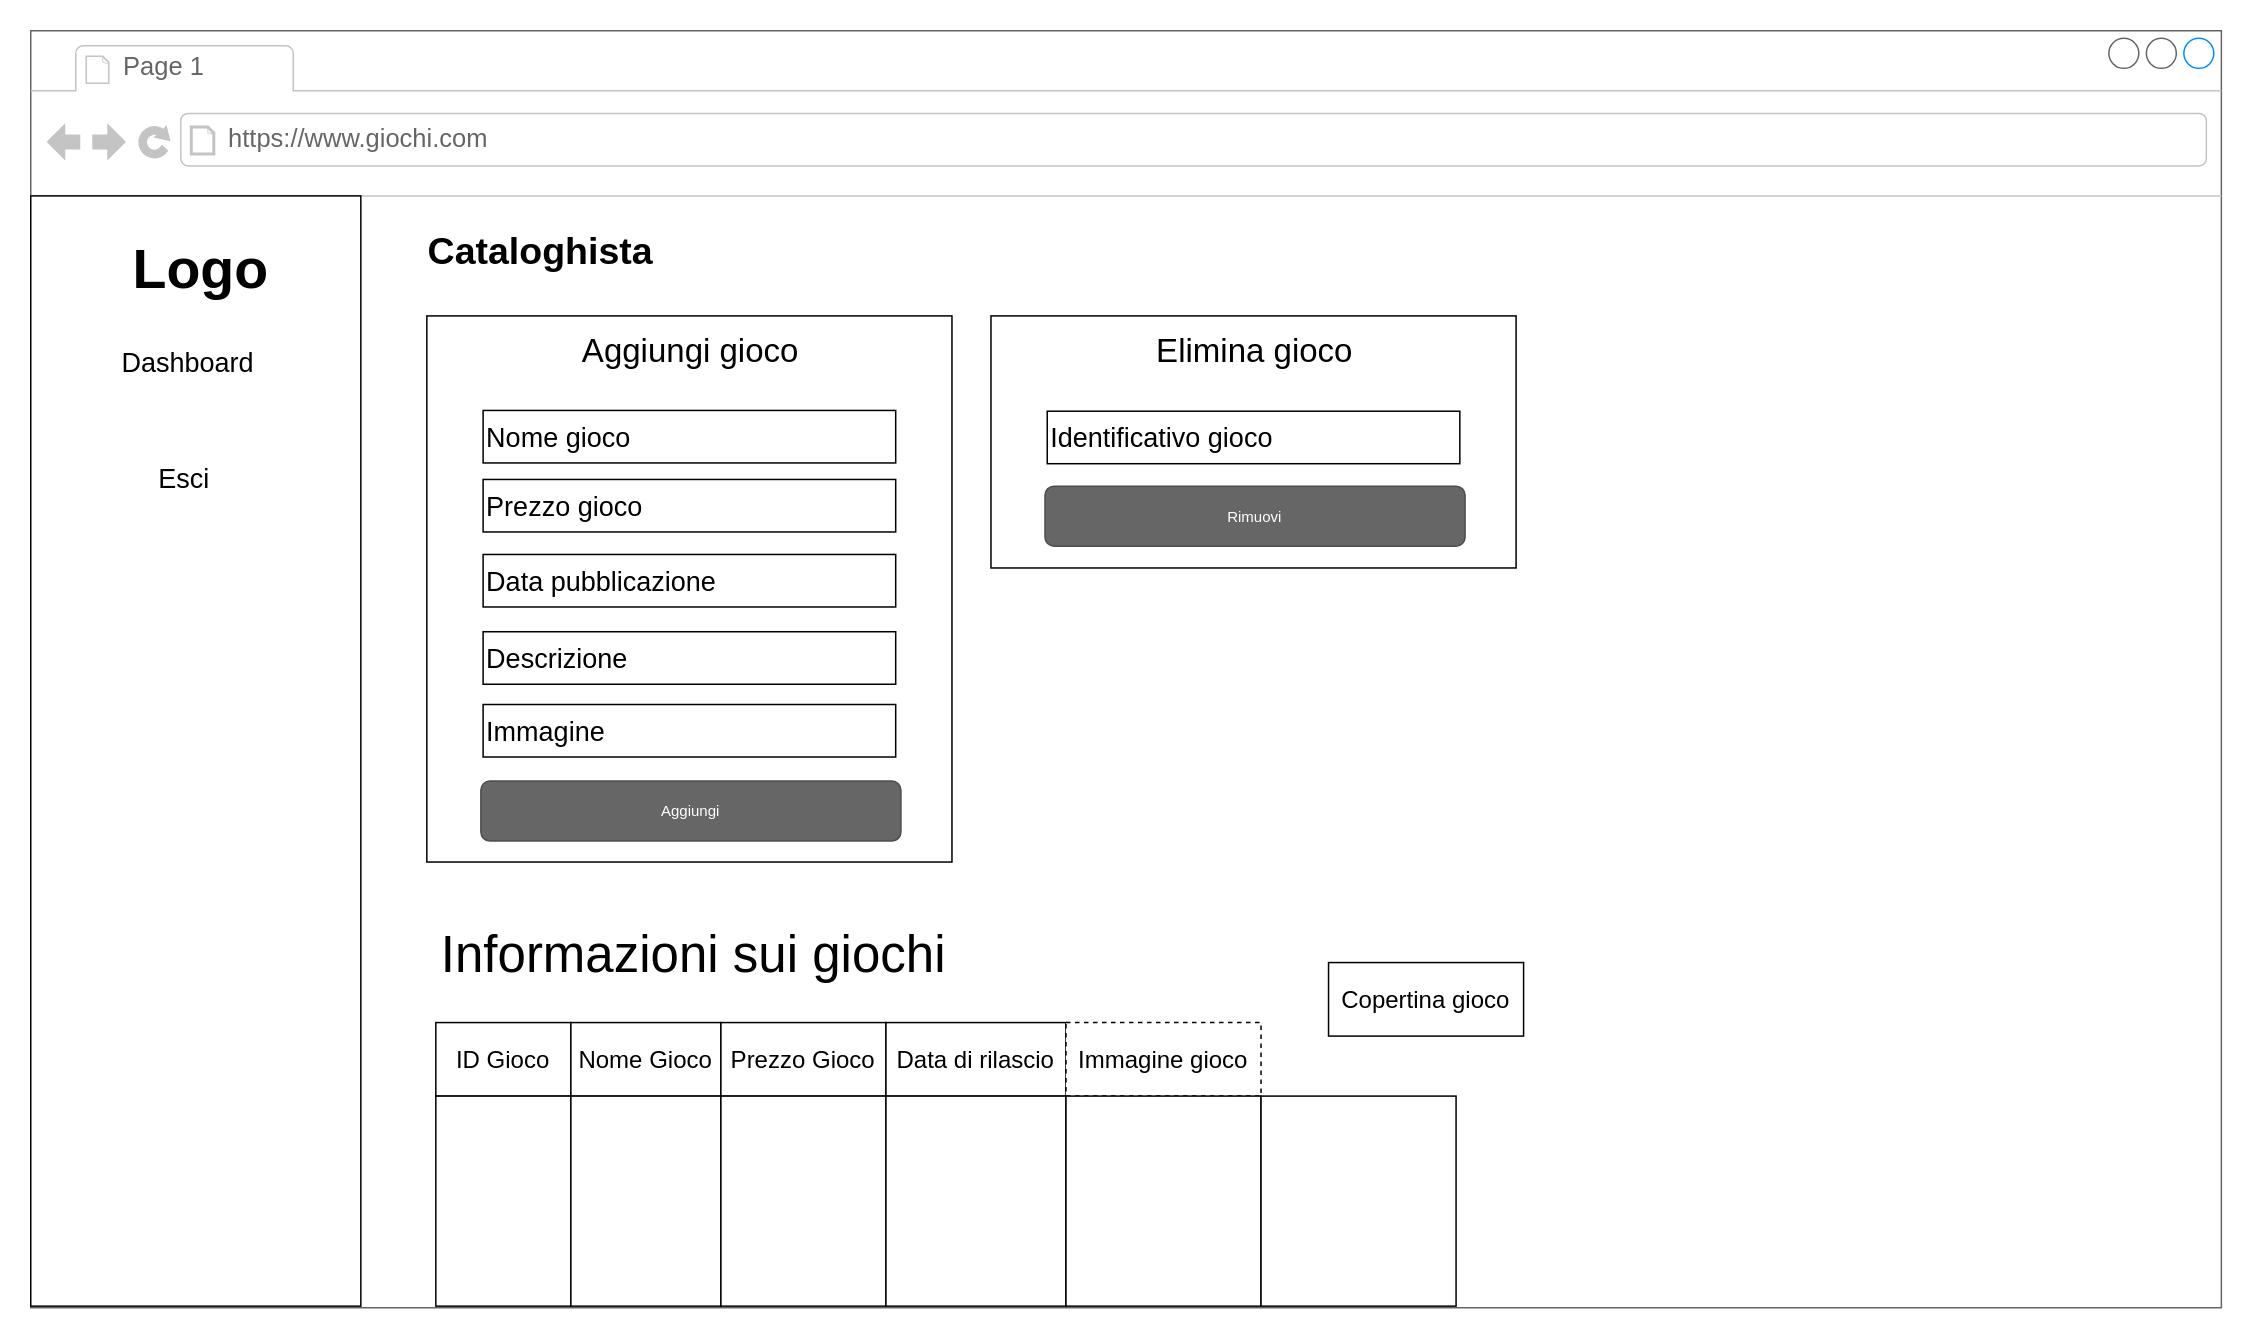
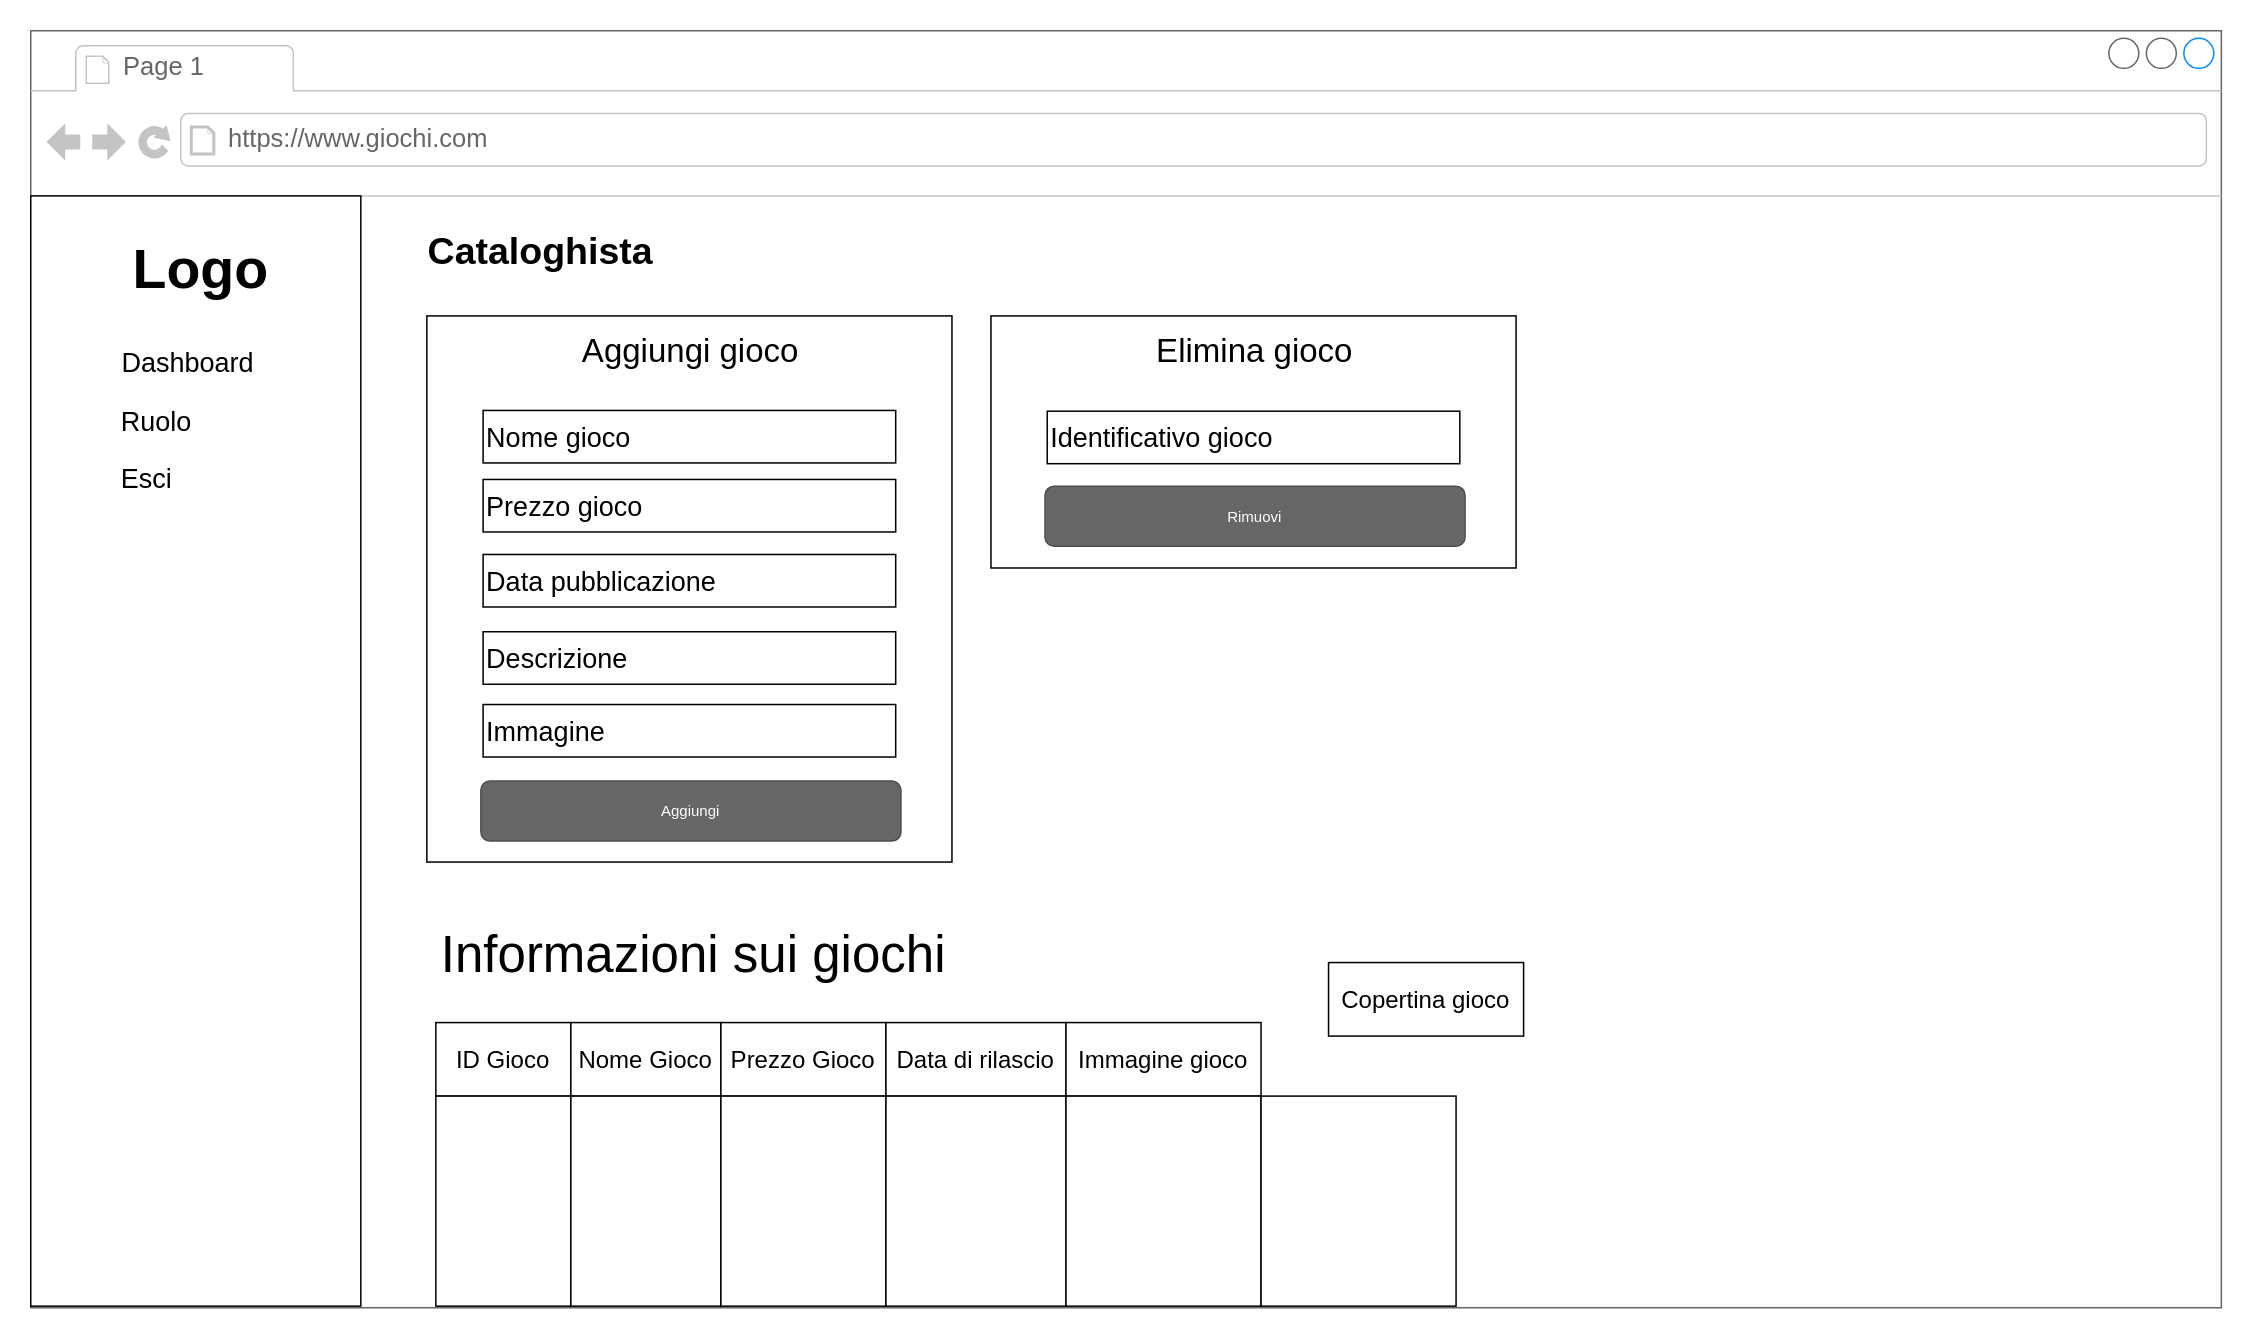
none -> (157, 421)
(185, 478) -> (147, 478)
(1163, 1059) -> (1163, 1059)
